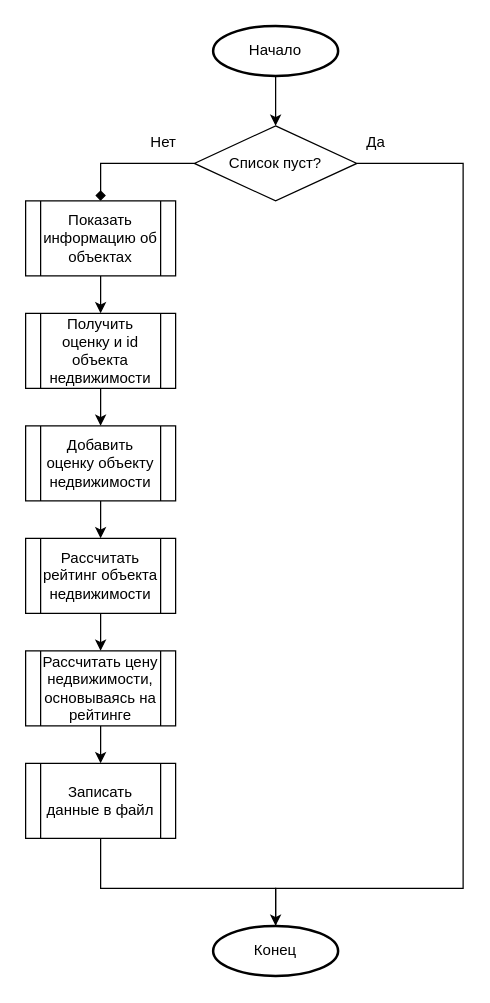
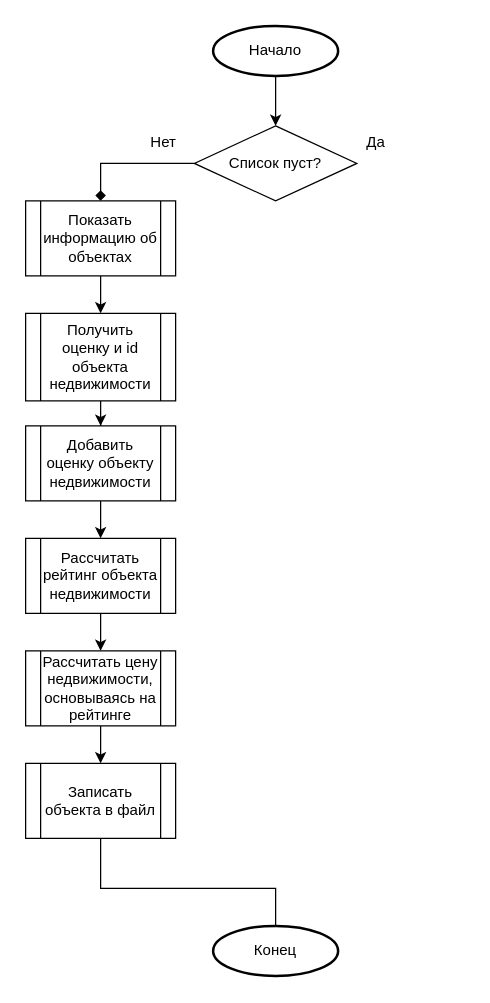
(101, 351) -> (101, 357)
(463, 565) -> none
(101, 801) -> (101, 801)
